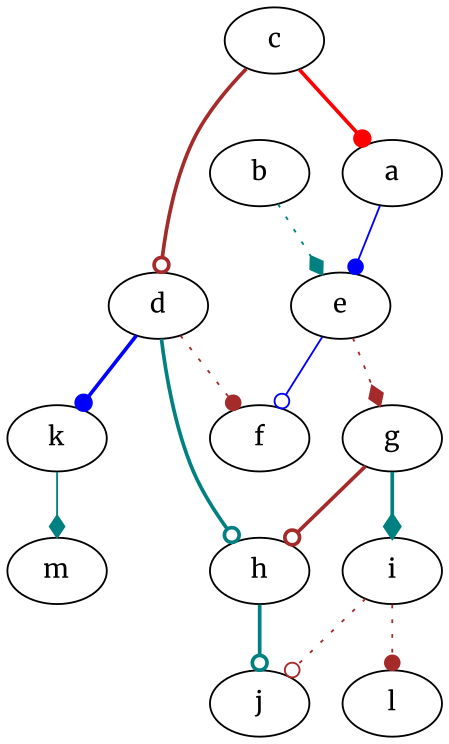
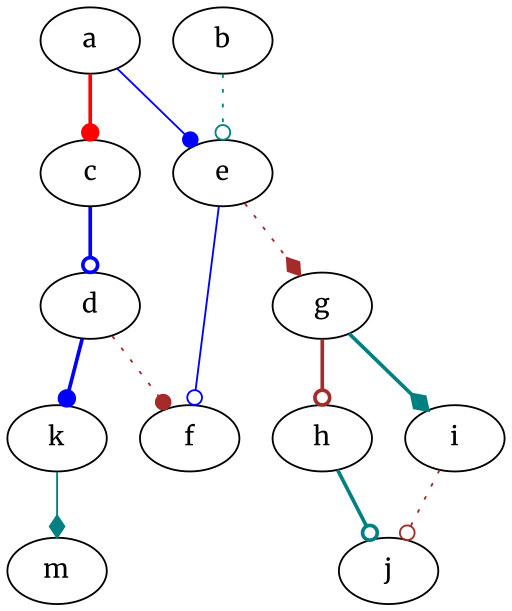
(328, 101) -> (90, 100)
(187, 155) -> (90, 232)
(294, 230) -> (223, 100)
(182, 438) -> none
(392, 704) -> none
